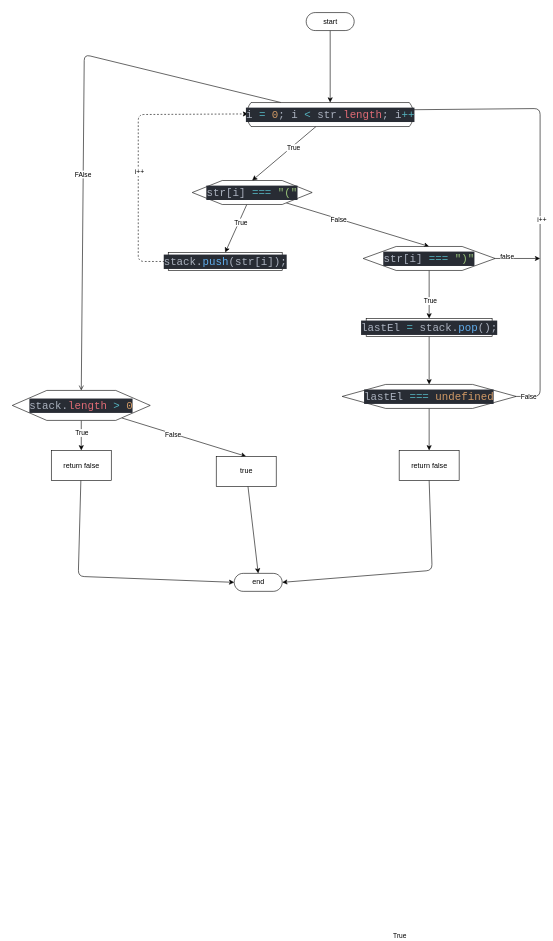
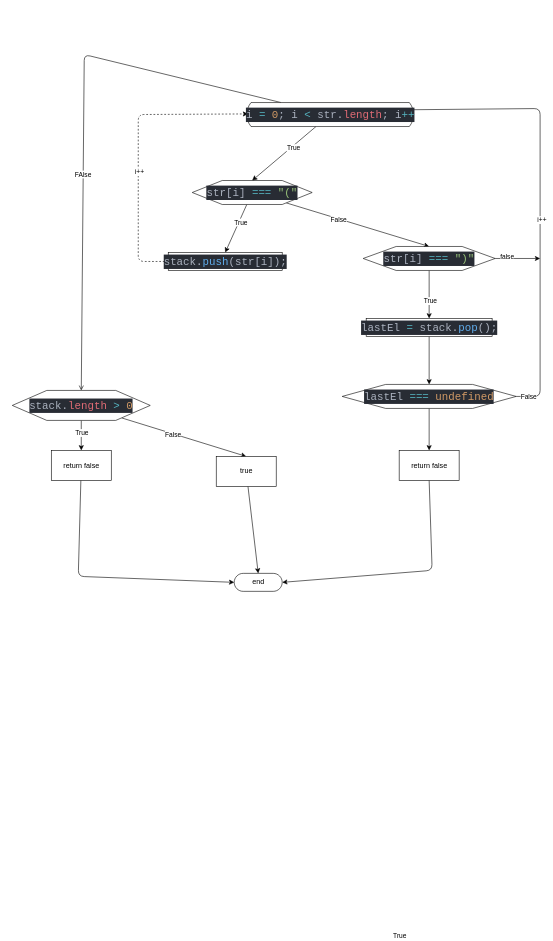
(330, 21) -> none
(330, 31) -> none
